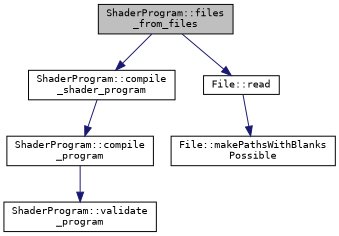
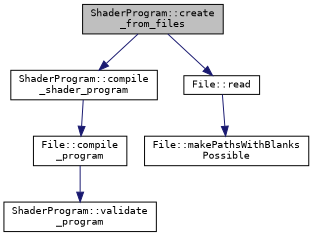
(166, 19) -> (153, 19)
(80, 151) -> (80, 151)
